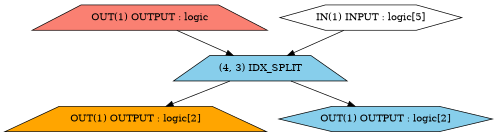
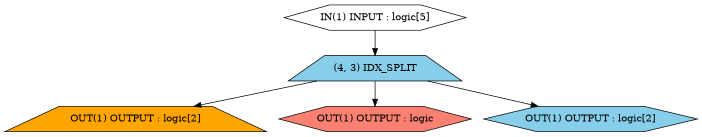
(150, 18) -> (375, 119)
(202, 42) -> (375, 90)
